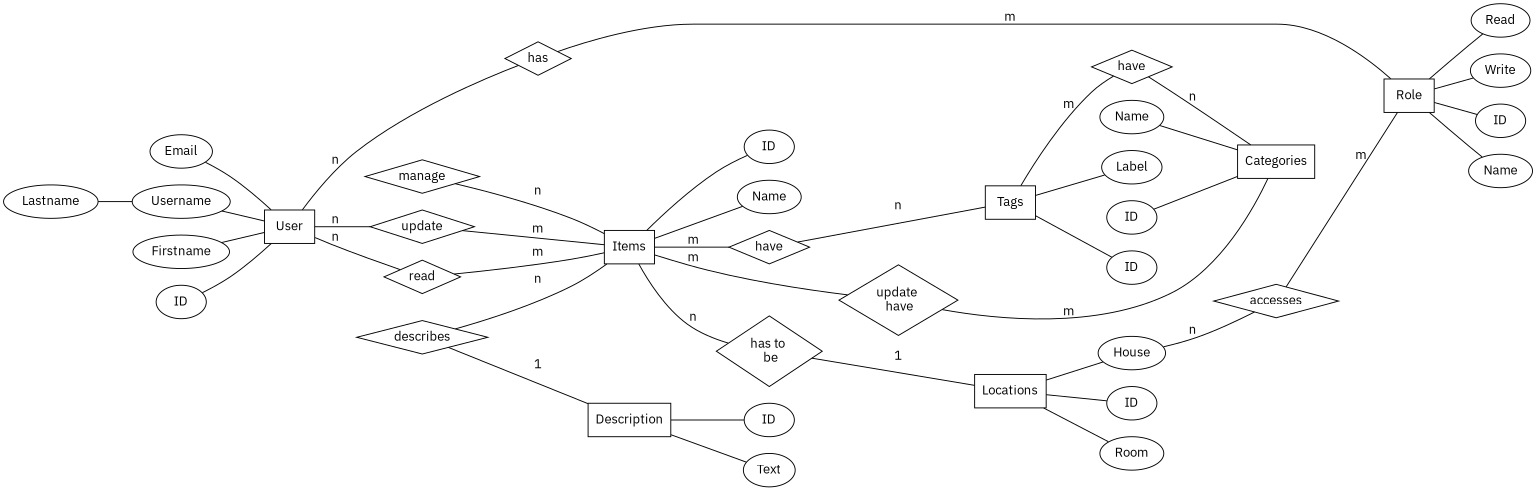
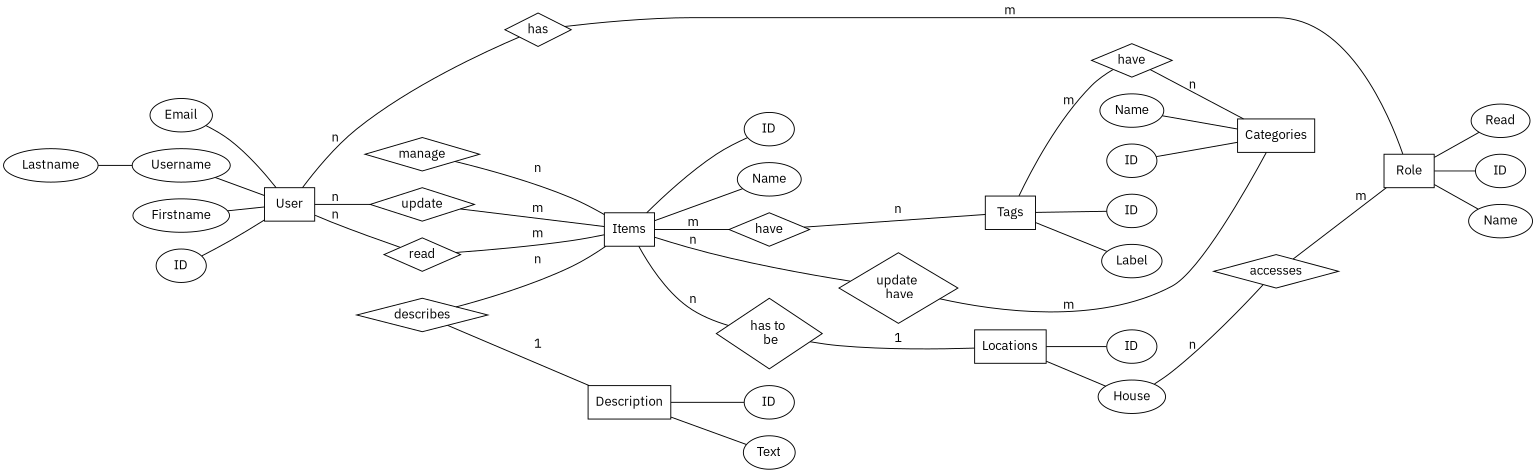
(1501, 71) -> none
(694, 258) -> (694, 240)
(1132, 453) -> none
